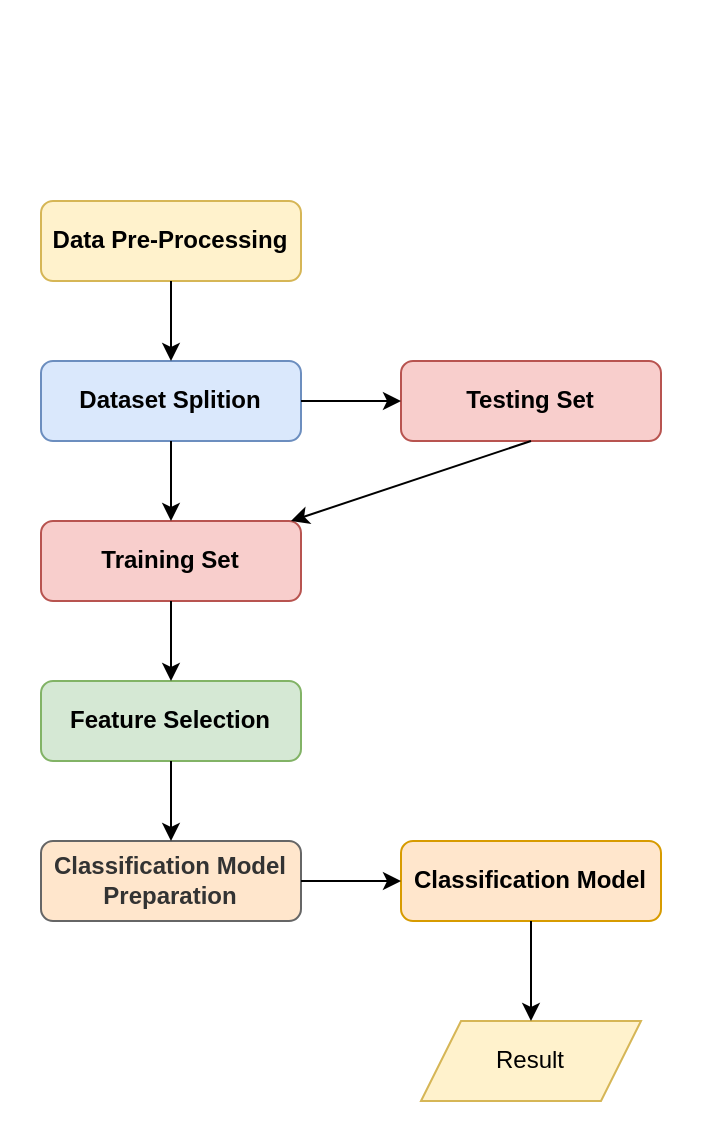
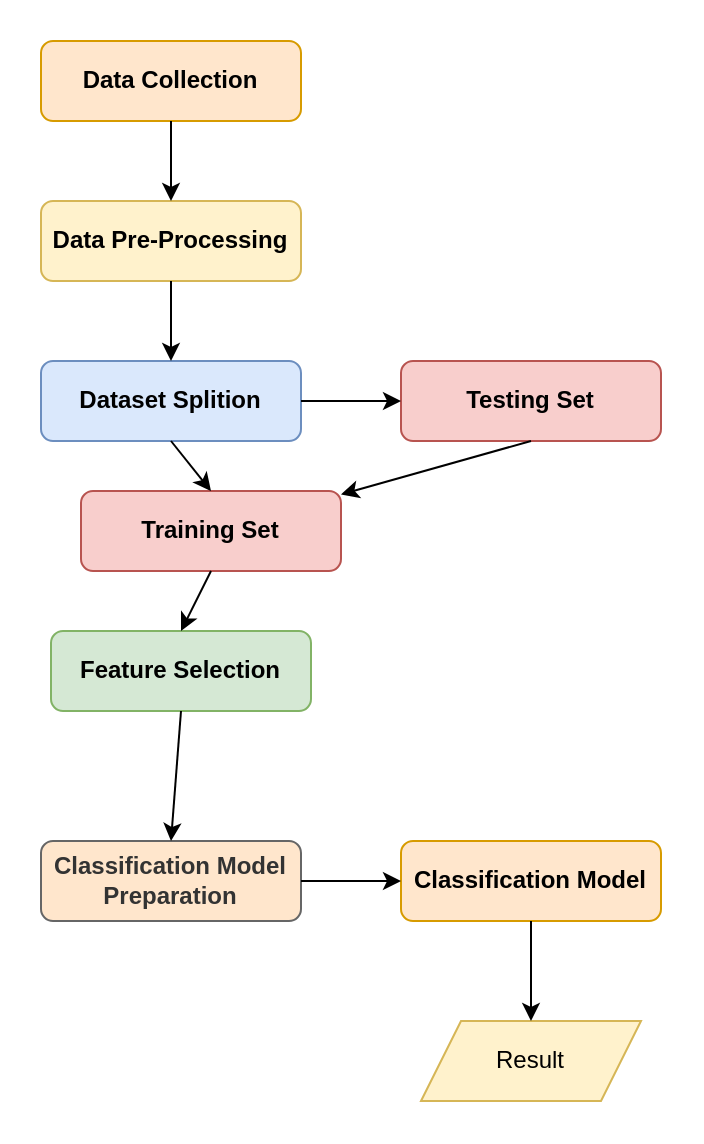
none -> (171, 81)
none -> (171, 154)
(171, 561) -> (211, 531)
(171, 721) -> (181, 671)
